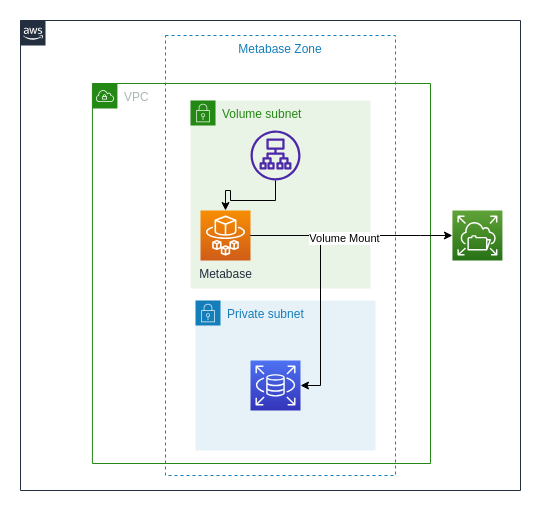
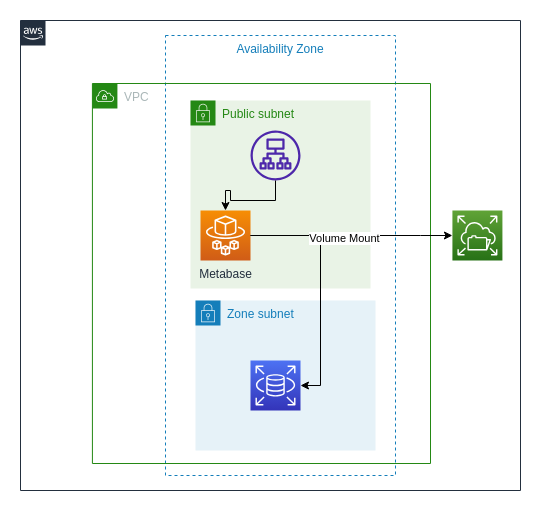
(281, 50) -> (281, 50)
(263, 115) -> (262, 115)
(271, 315) -> (263, 315)
